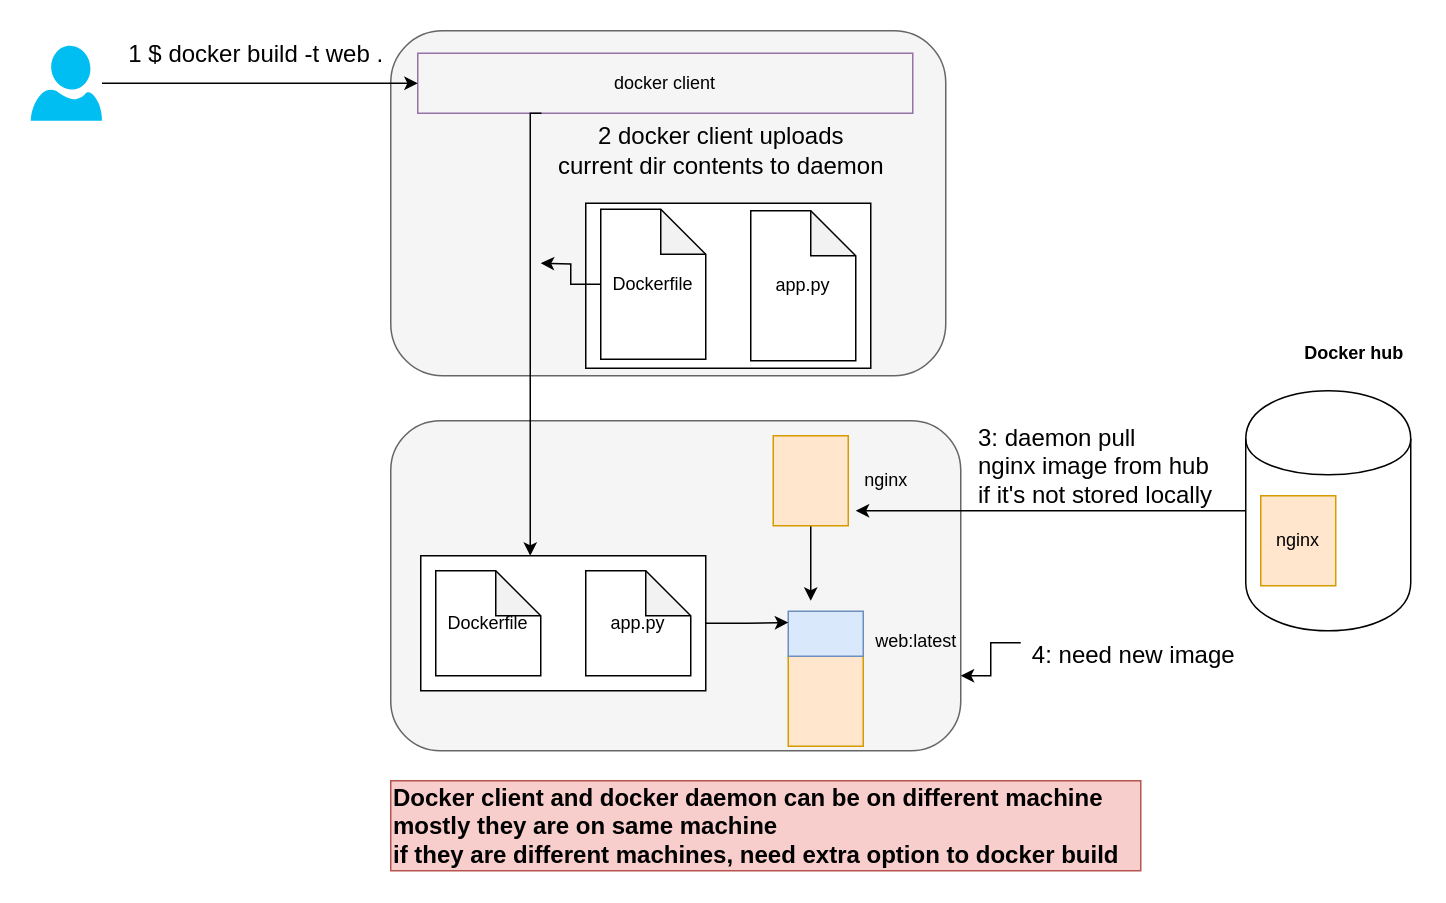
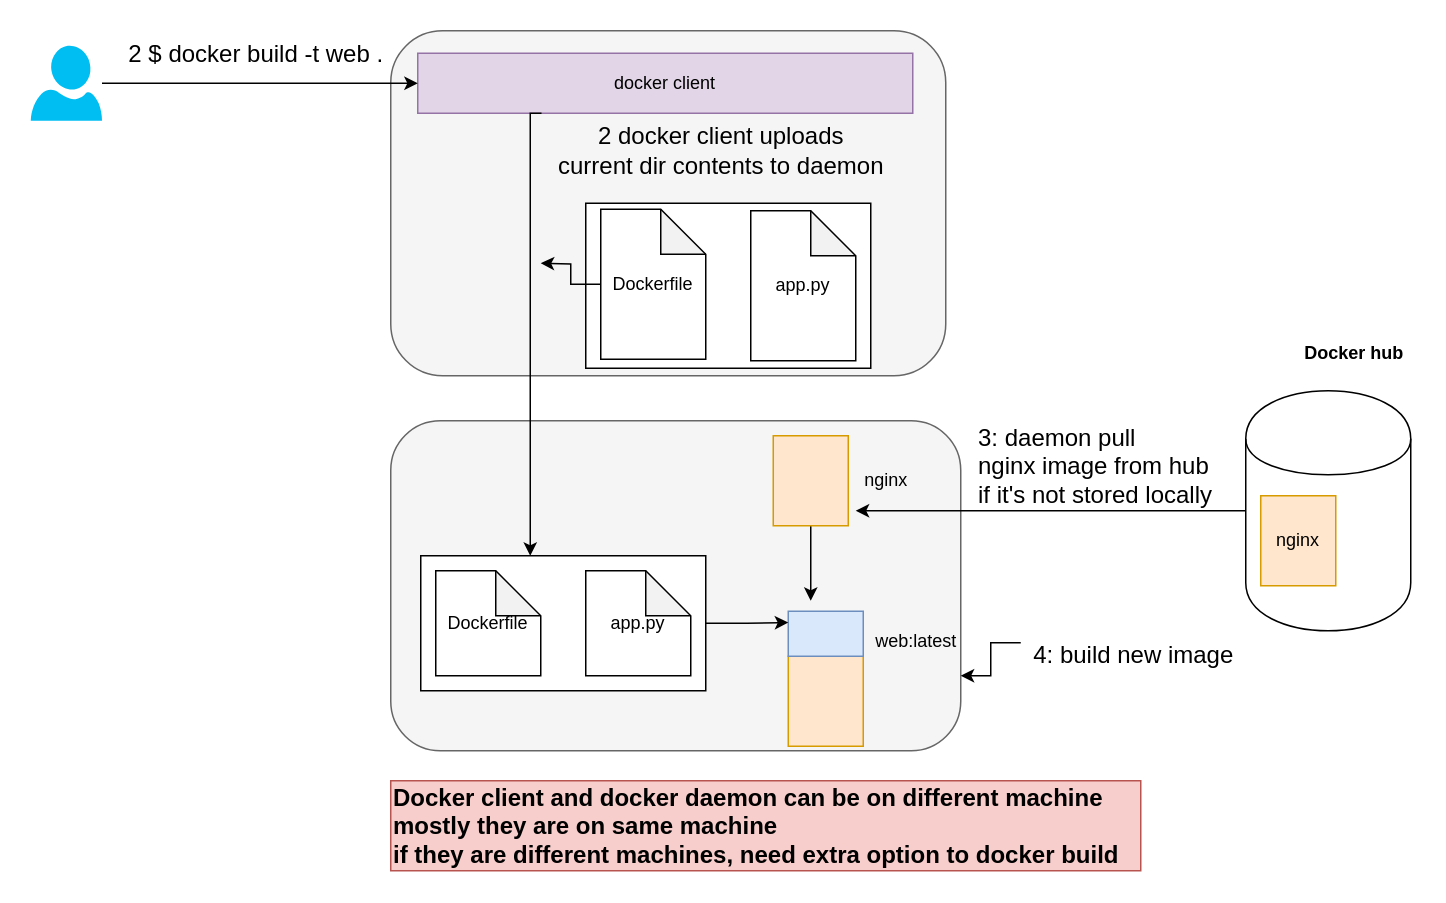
(257, 53) -> (257, 53)
(665, 83) -> (665, 83)
(1134, 655) -> (1134, 655)
